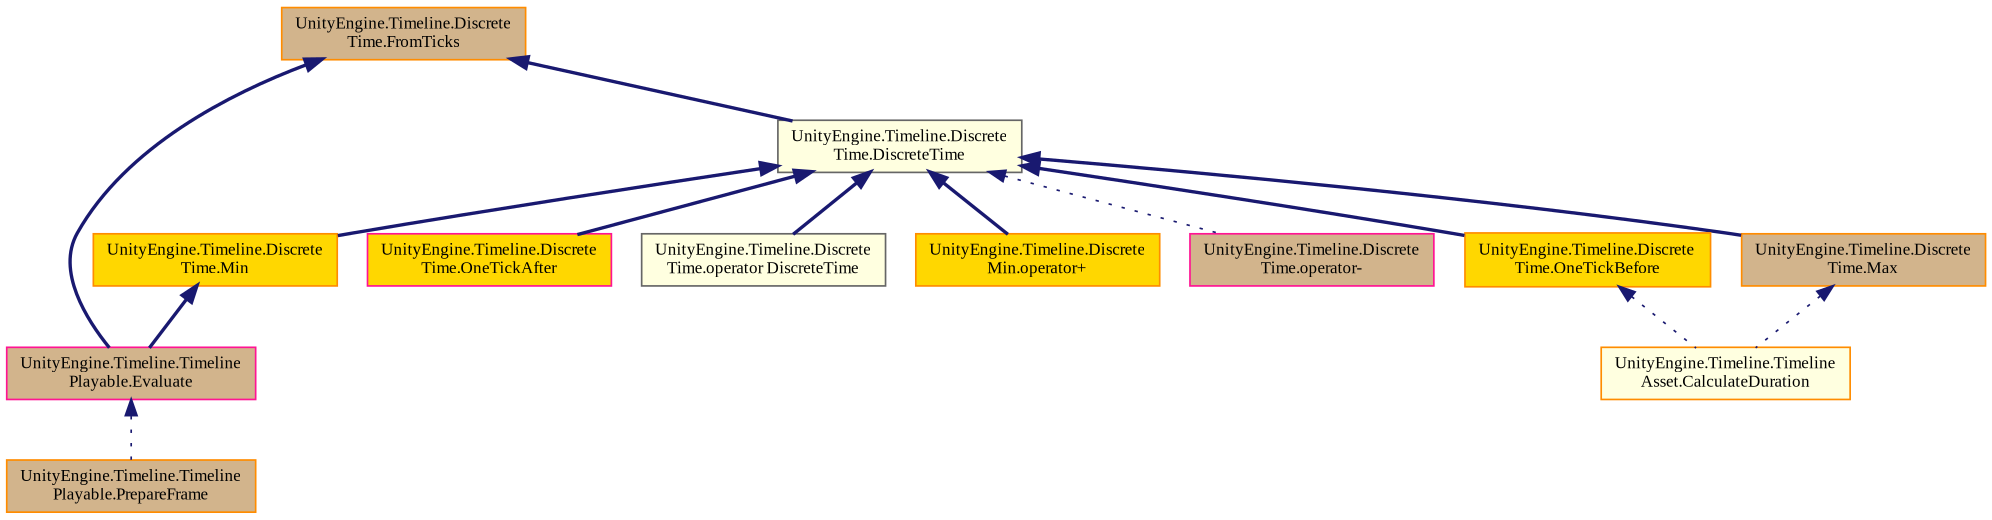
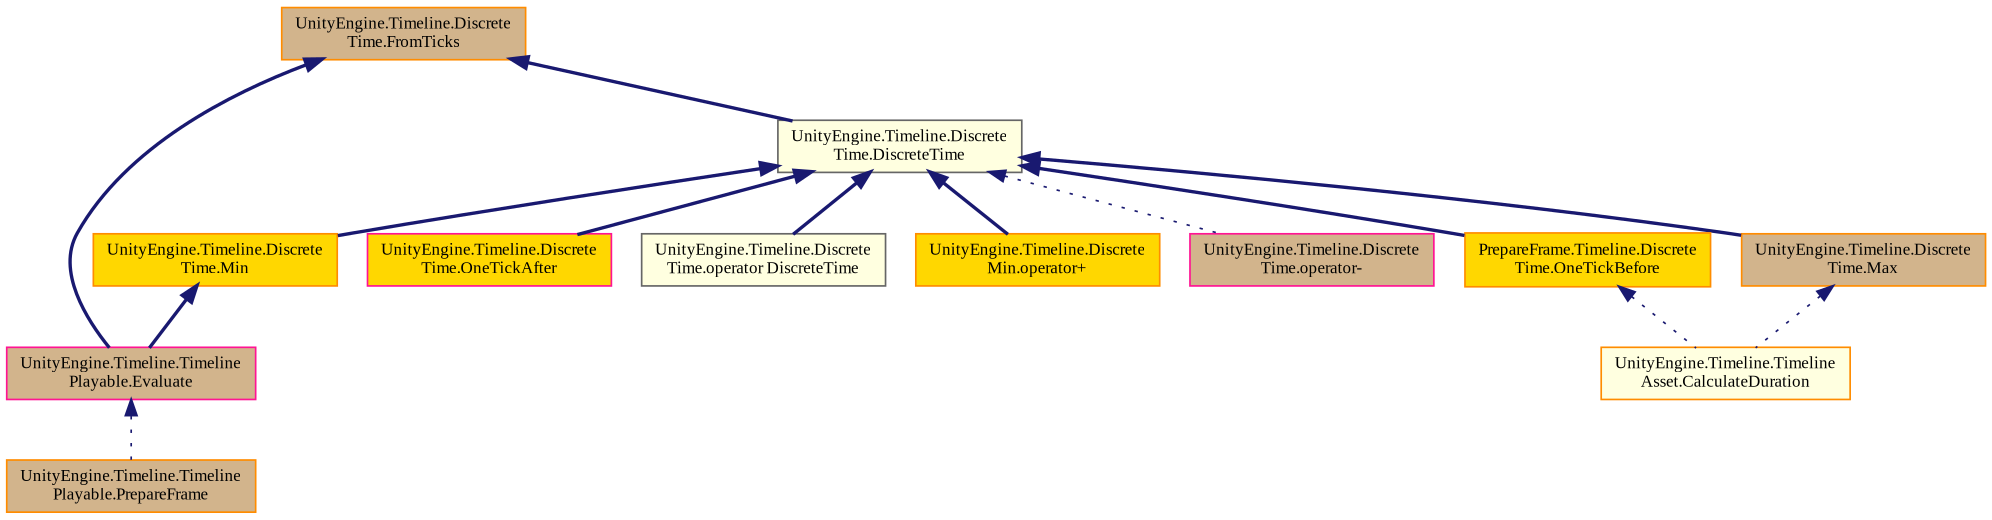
(1588, 260) -> (1588, 260)
